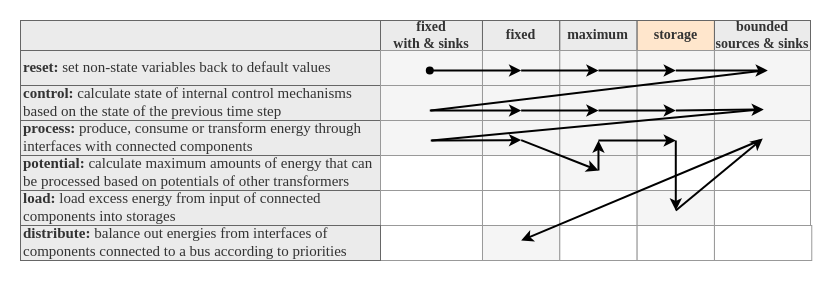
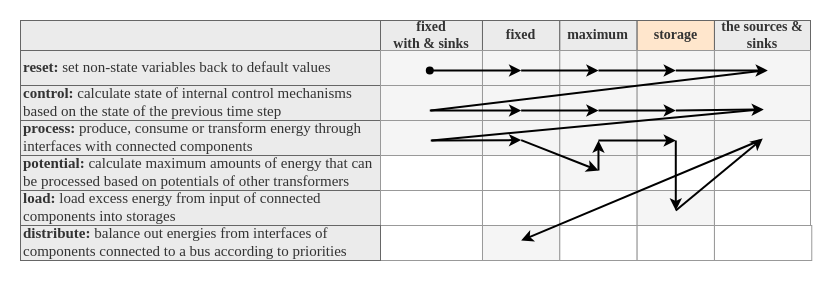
(763, 36) -> (763, 36)
